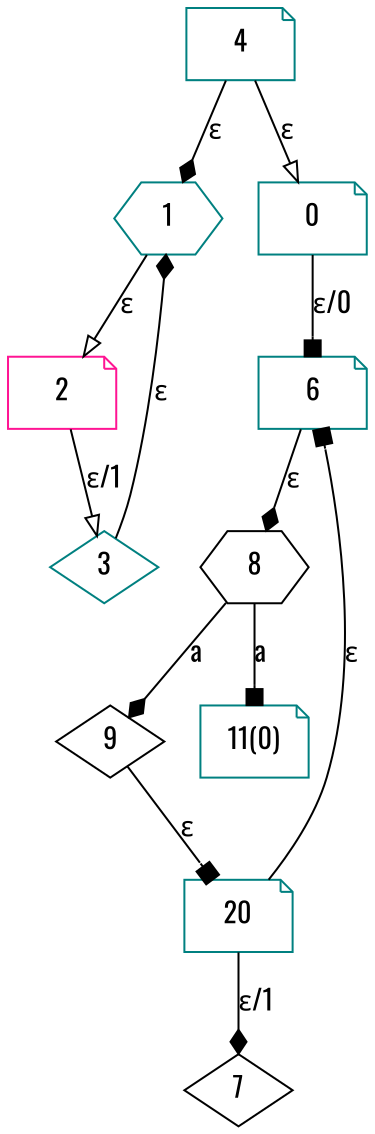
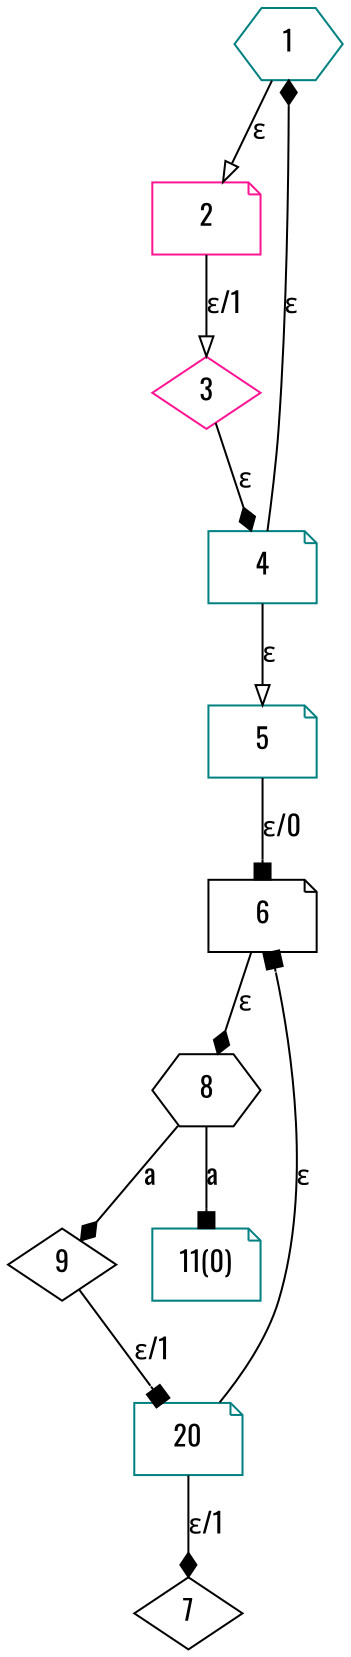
(313, 218) -> (263, 742)
(313, 393) -> (263, 916)
(148, 410) -> (230, 465)
(104, 567) -> (206, 393)
(187, 829) -> (152, 1352)
